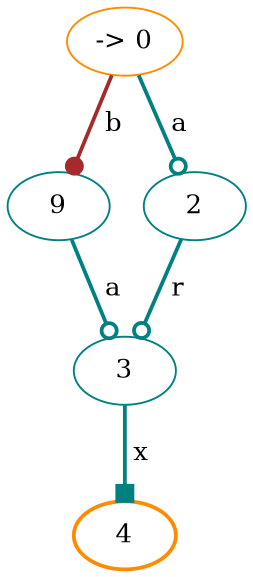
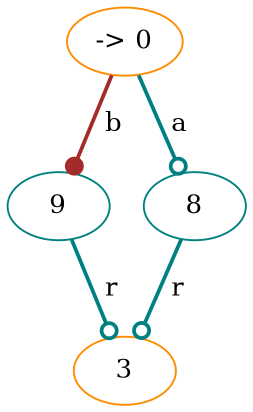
(195, 206) -> (195, 206)
(114, 288) -> (112, 288)
(125, 371) -> (125, 371)
(125, 535) -> none
